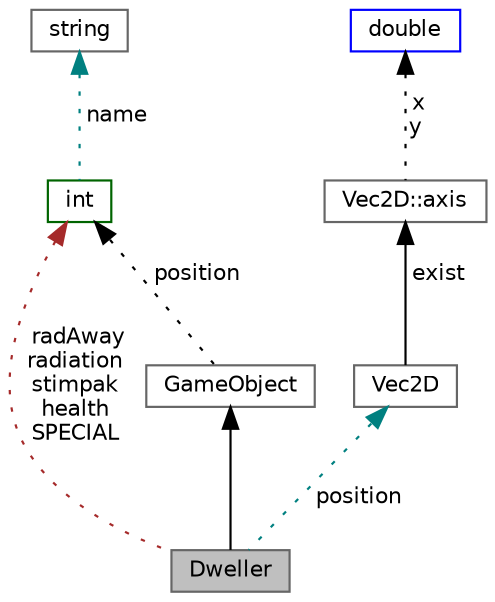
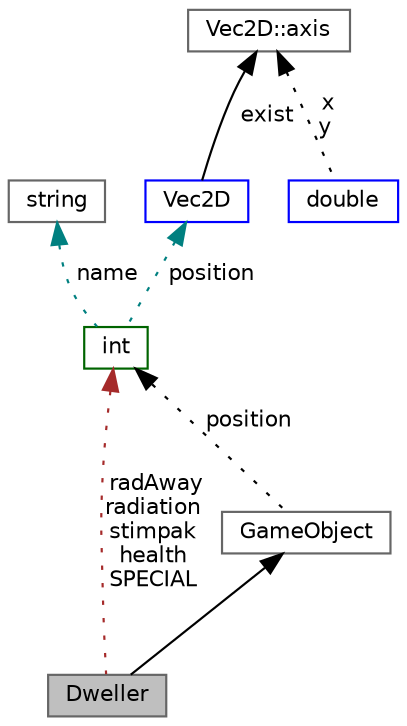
(406, 127) -> (311, 126)
(406, 386) -> (197, 201)
(310, 487) -> (151, 284)
